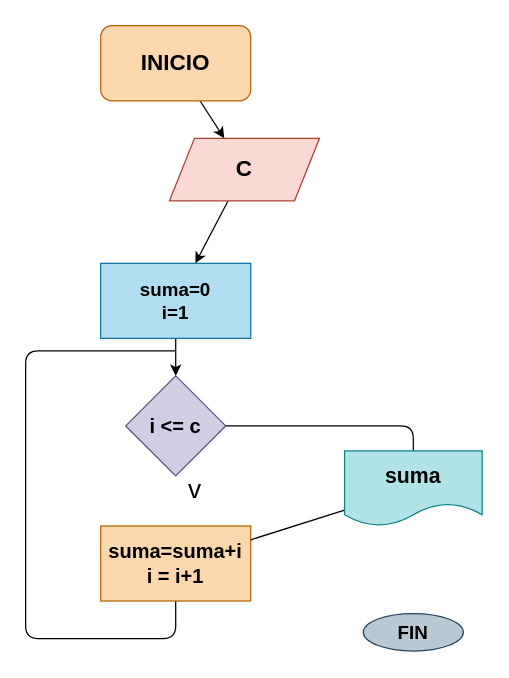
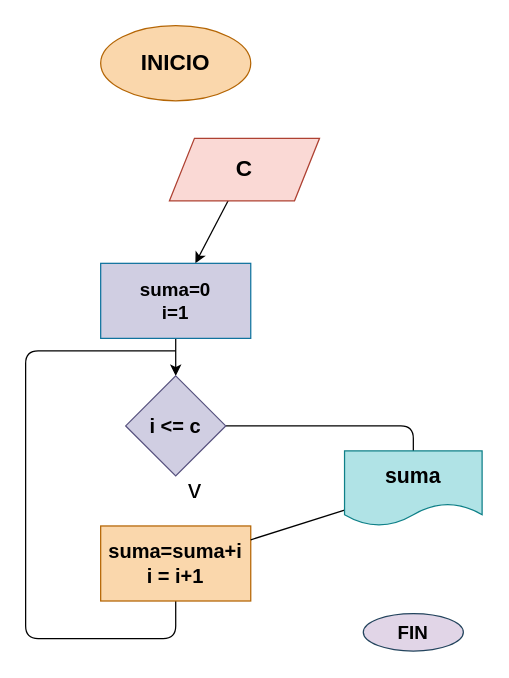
(176, 63) -> (176, 63)
(210, 116) -> none
(176, 301) -> (176, 301)
(413, 632) -> (413, 632)
